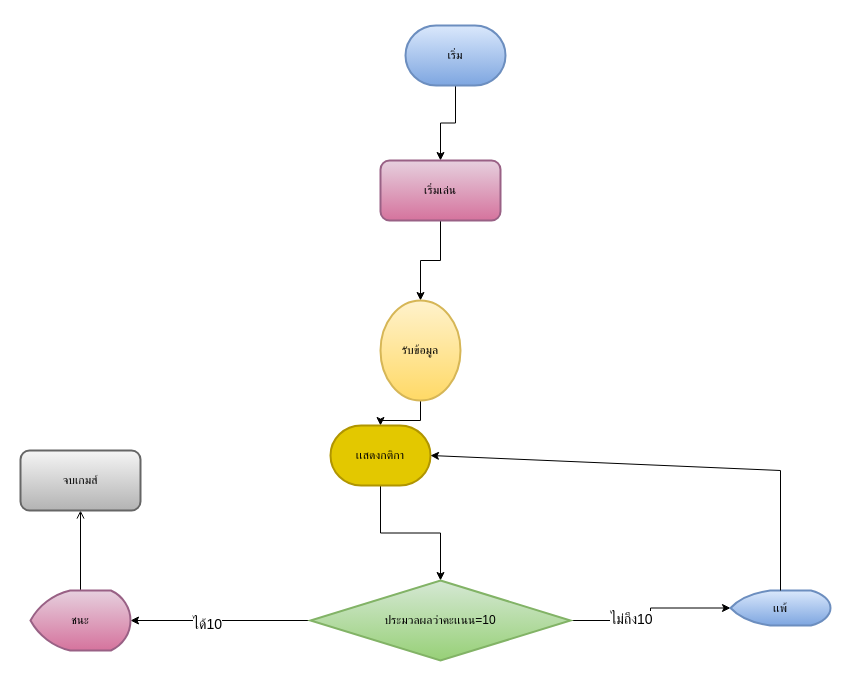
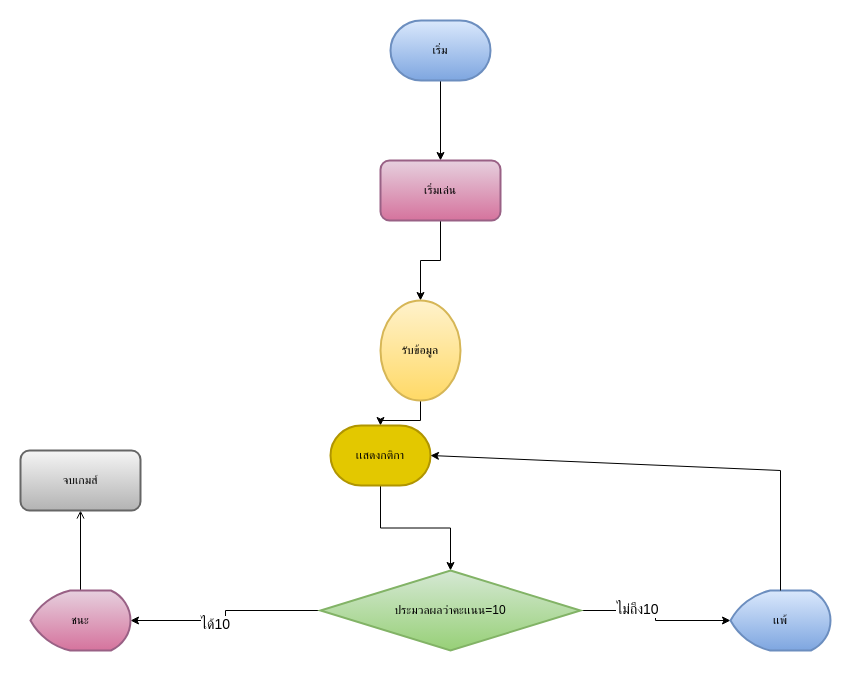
(456, 56) -> (441, 51)
(781, 608) -> (781, 621)
(441, 621) -> (451, 611)
